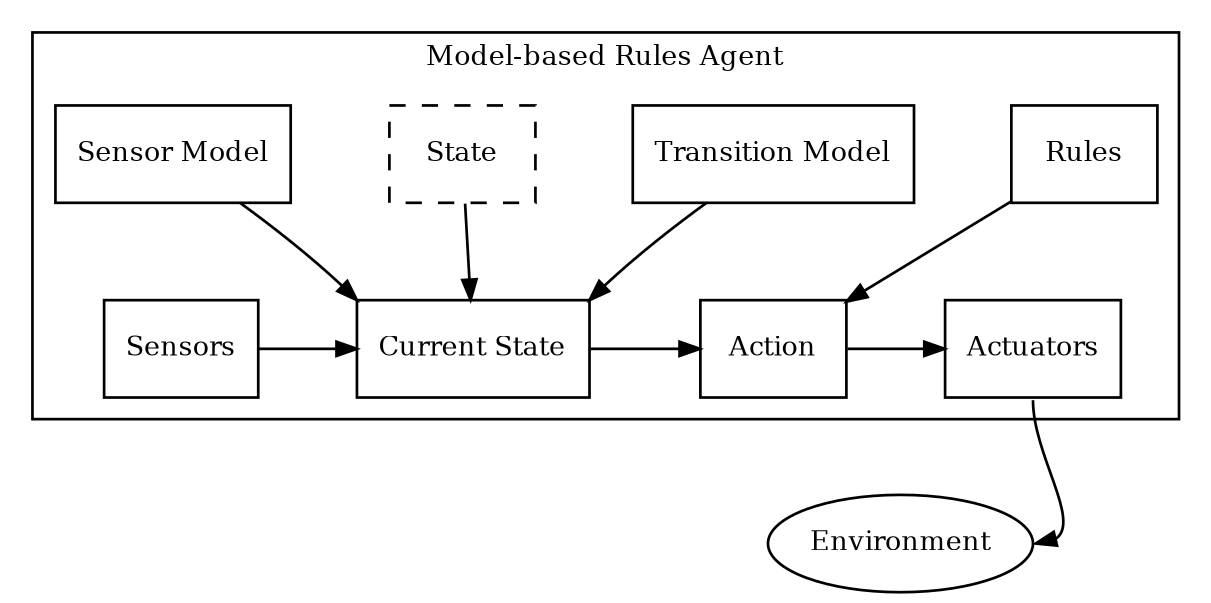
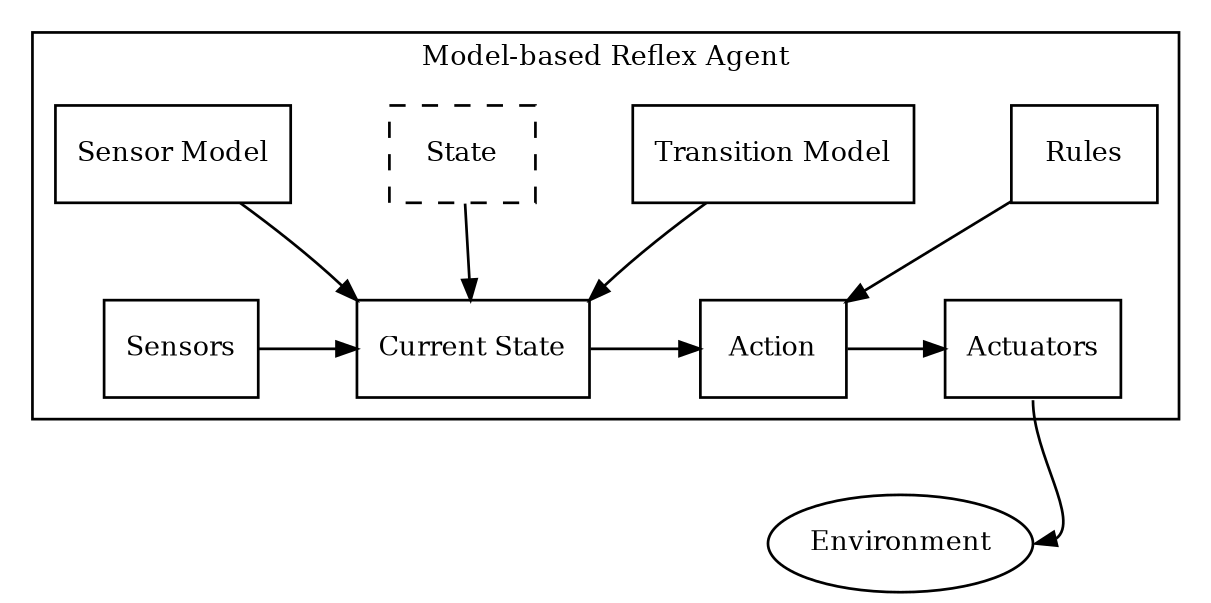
(606, 58) -> (606, 58)
